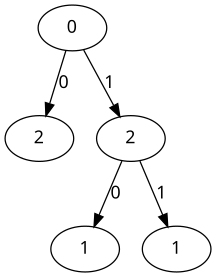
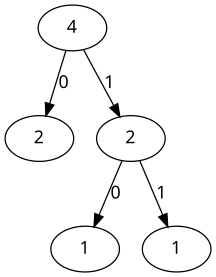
(72, 28) -> (72, 28)
